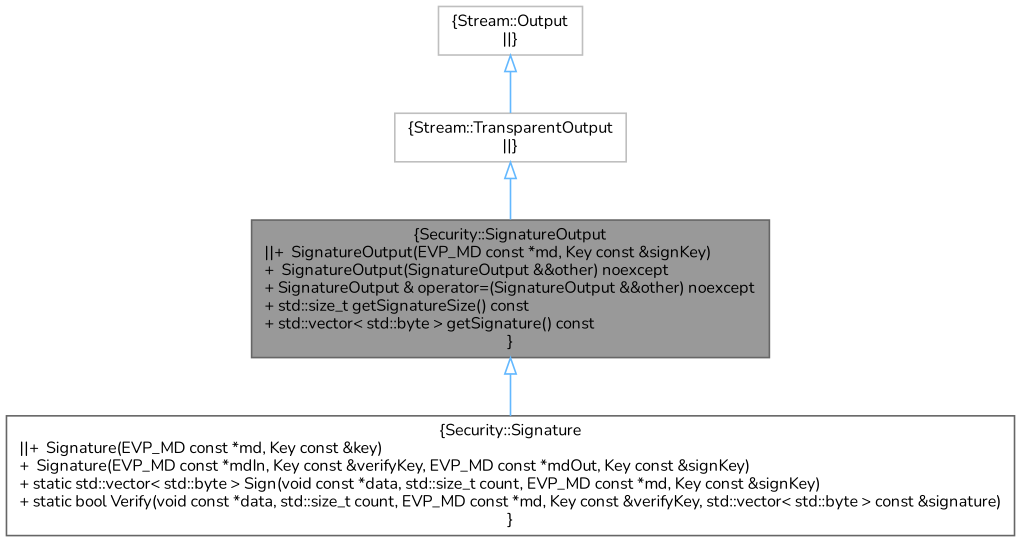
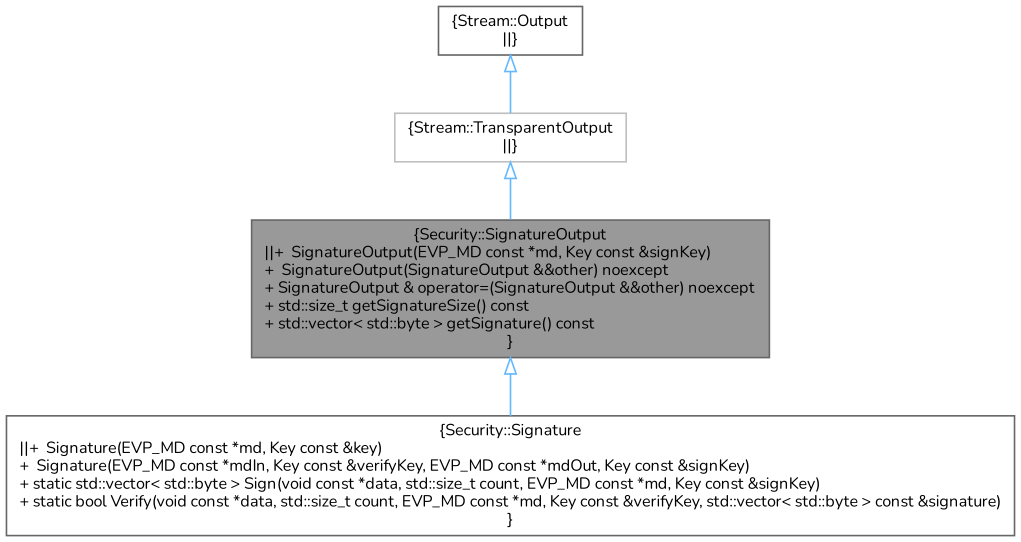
(510, 31) -> (510, 31)
